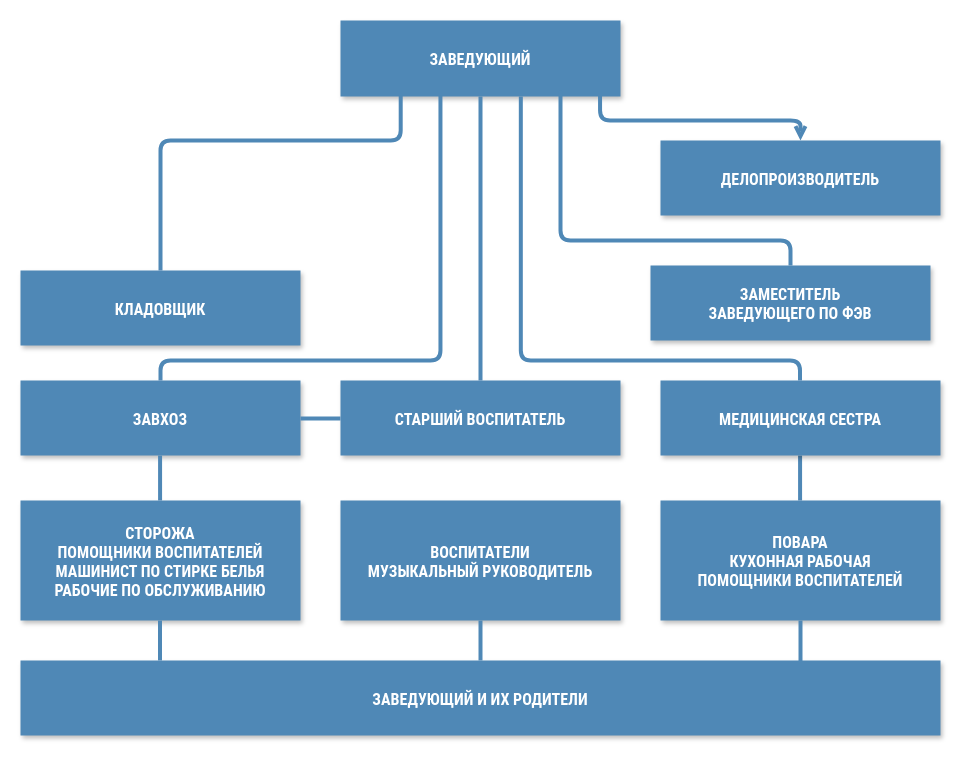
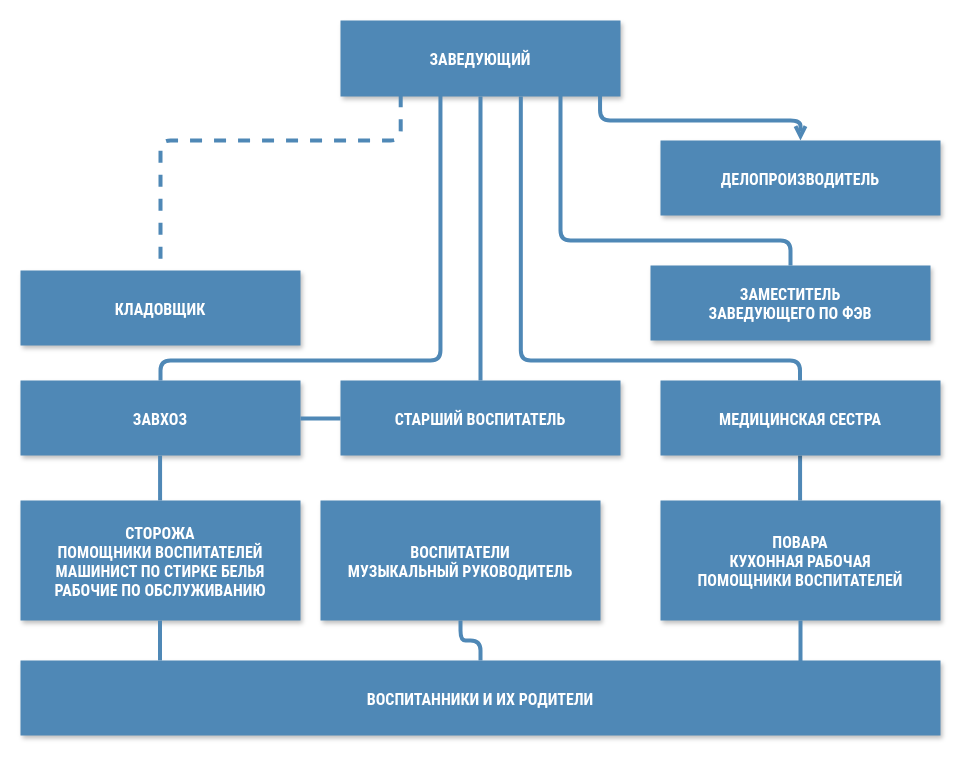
(176, 141) -> (176, 141)
(481, 561) -> (461, 561)
(480, 699) -> (480, 699)
